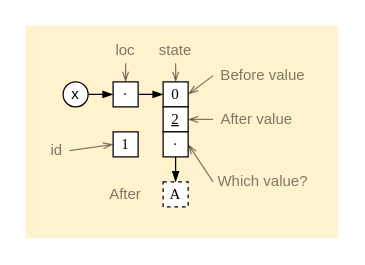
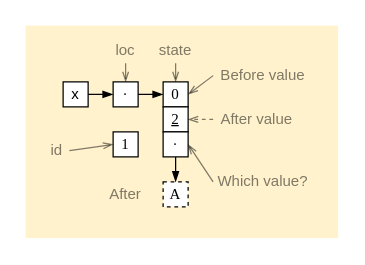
(76, 94) -> (76, 94)
(201, 119) -> (201, 119)
